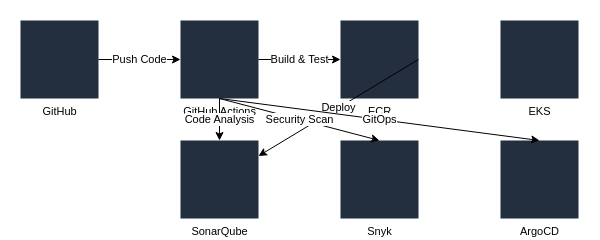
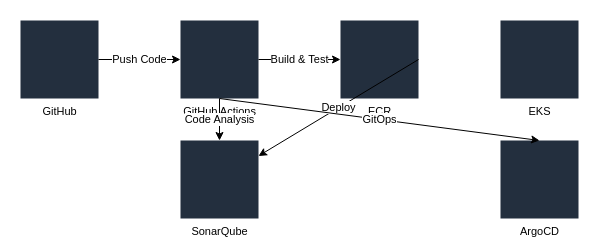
(298, 119) -> none
(380, 180) -> none
